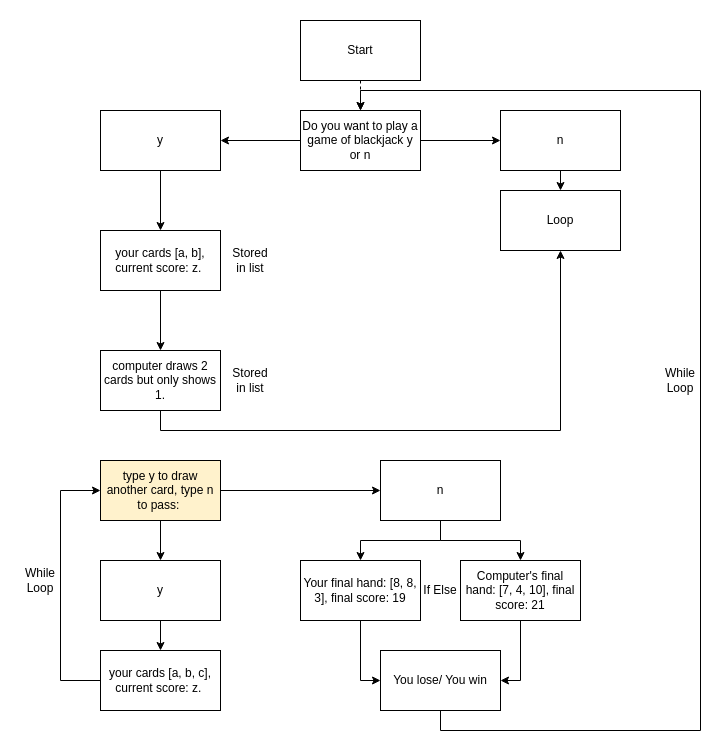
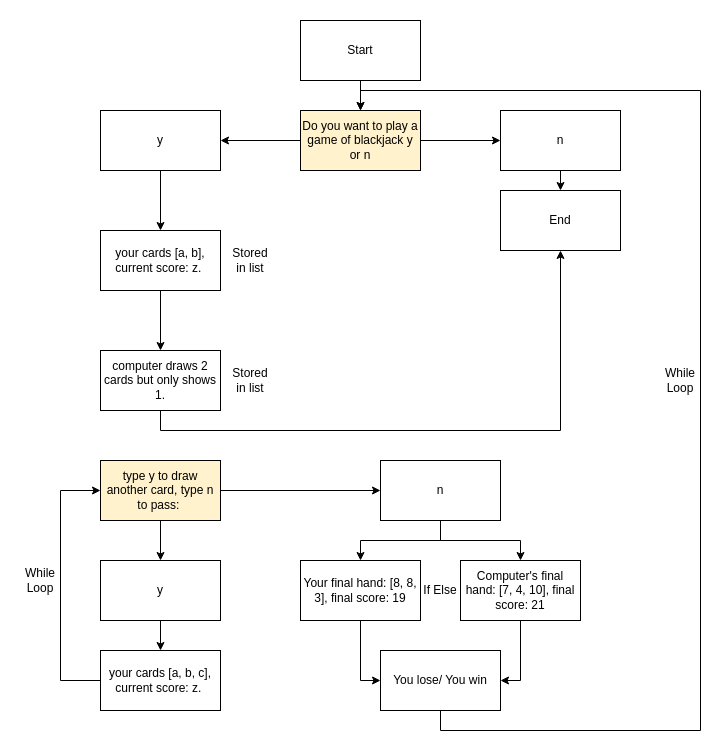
(361, 85) -> (361, 85)
(361, 141) -> (361, 141)
(561, 221) -> (561, 221)
